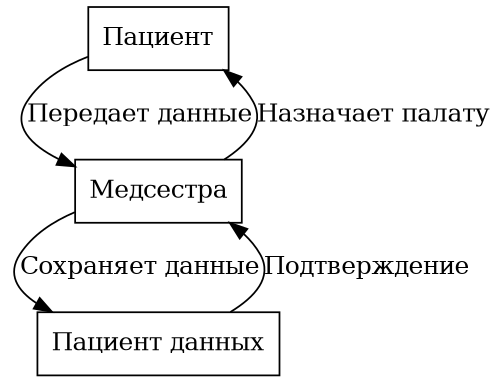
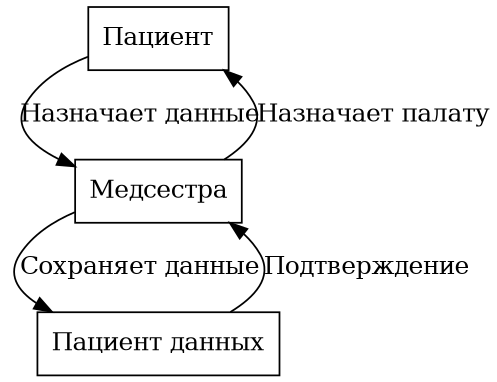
(140, 115) -> (140, 115)
